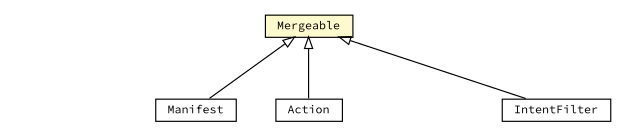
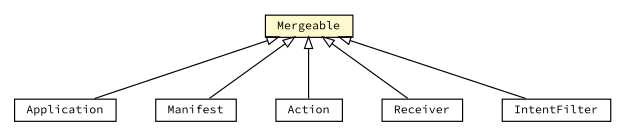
none -> (65, 110)
none -> (422, 110)
